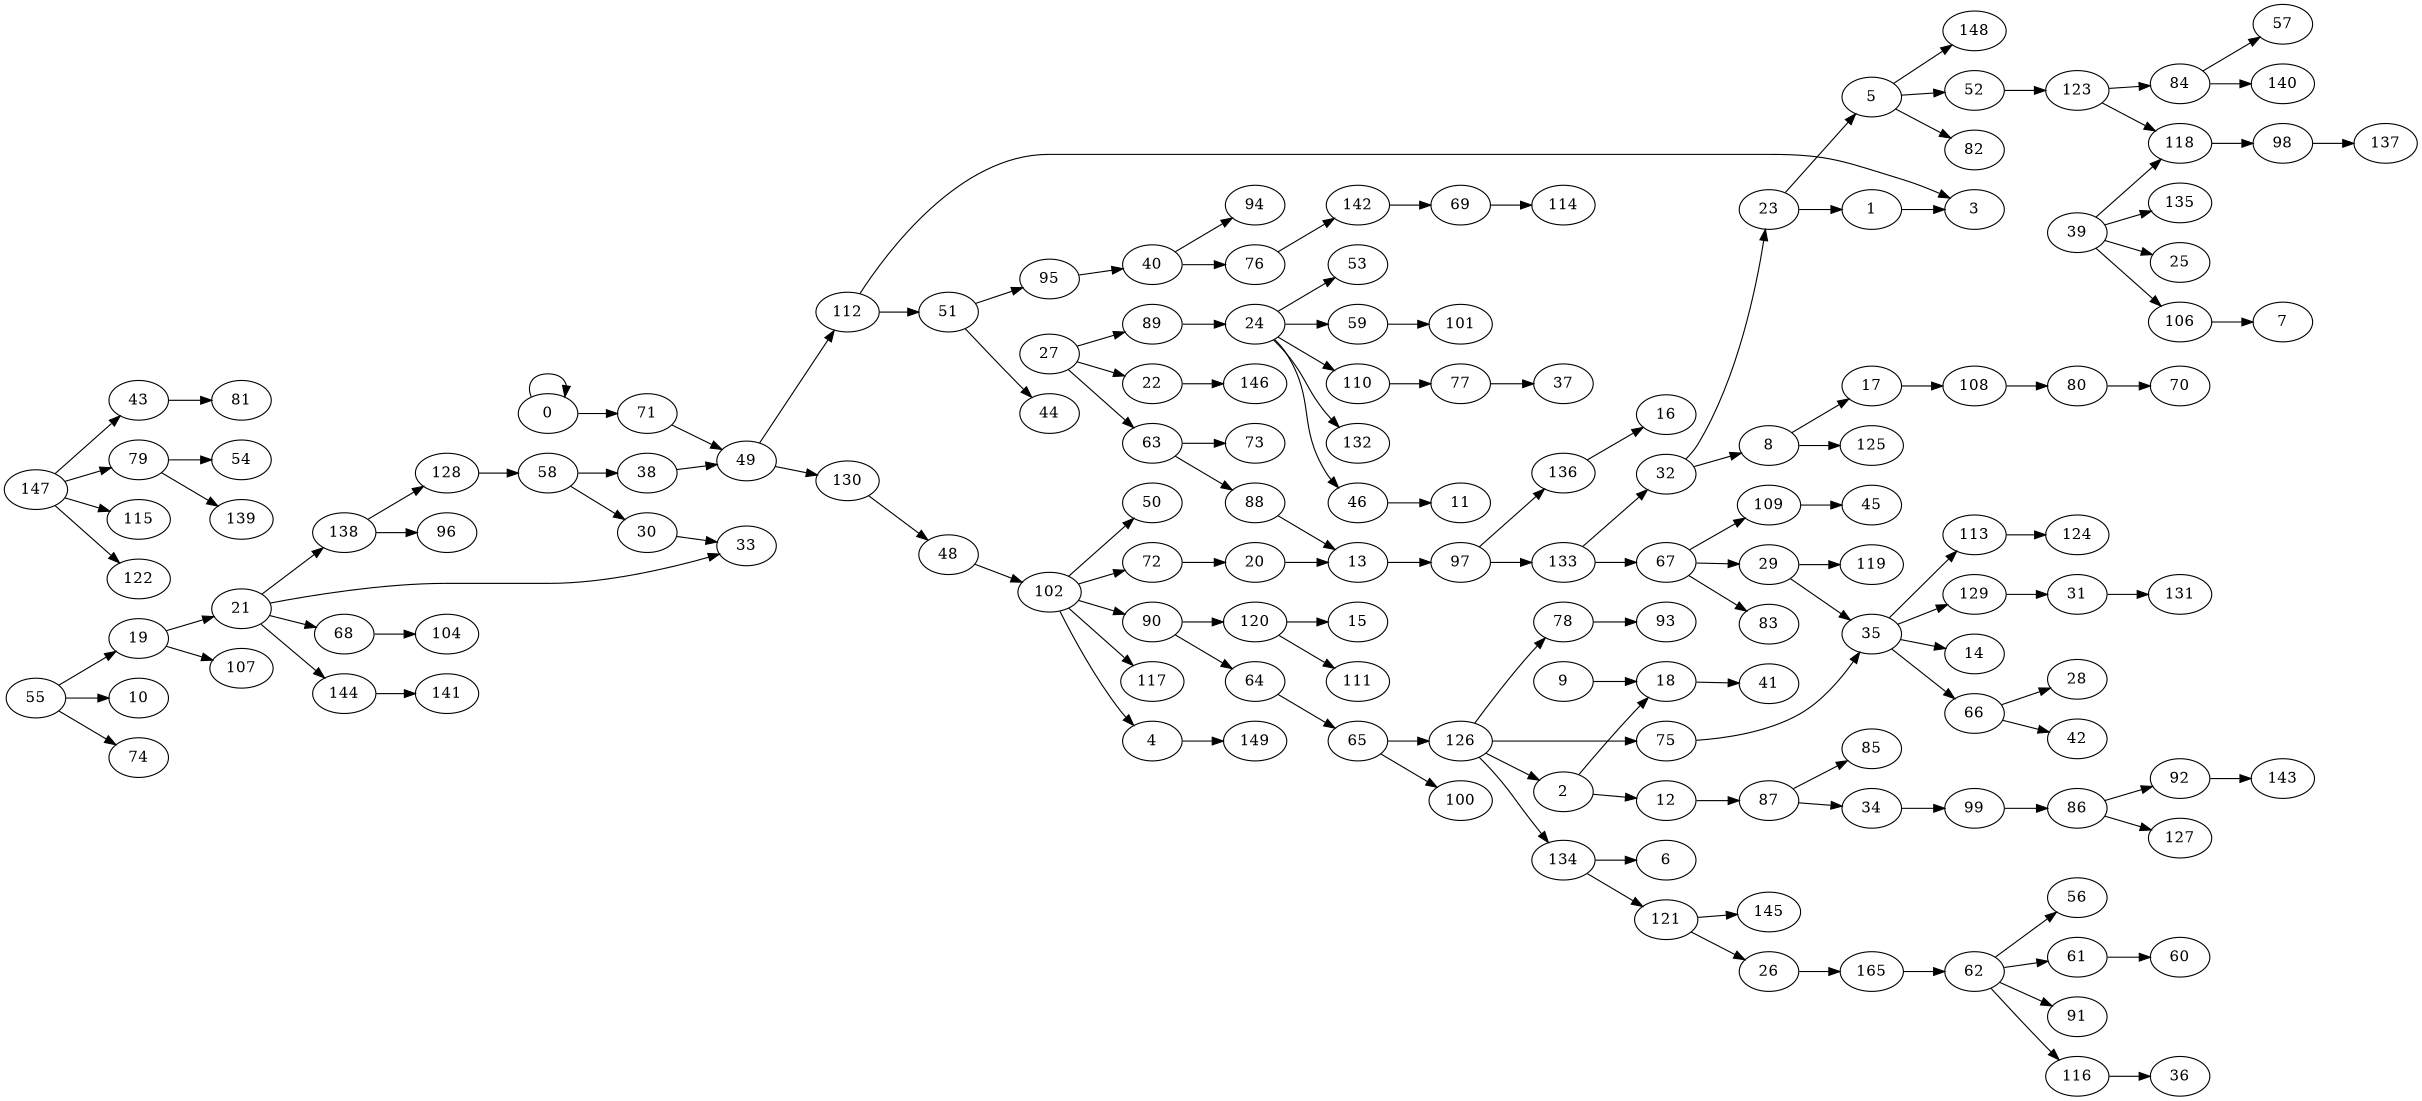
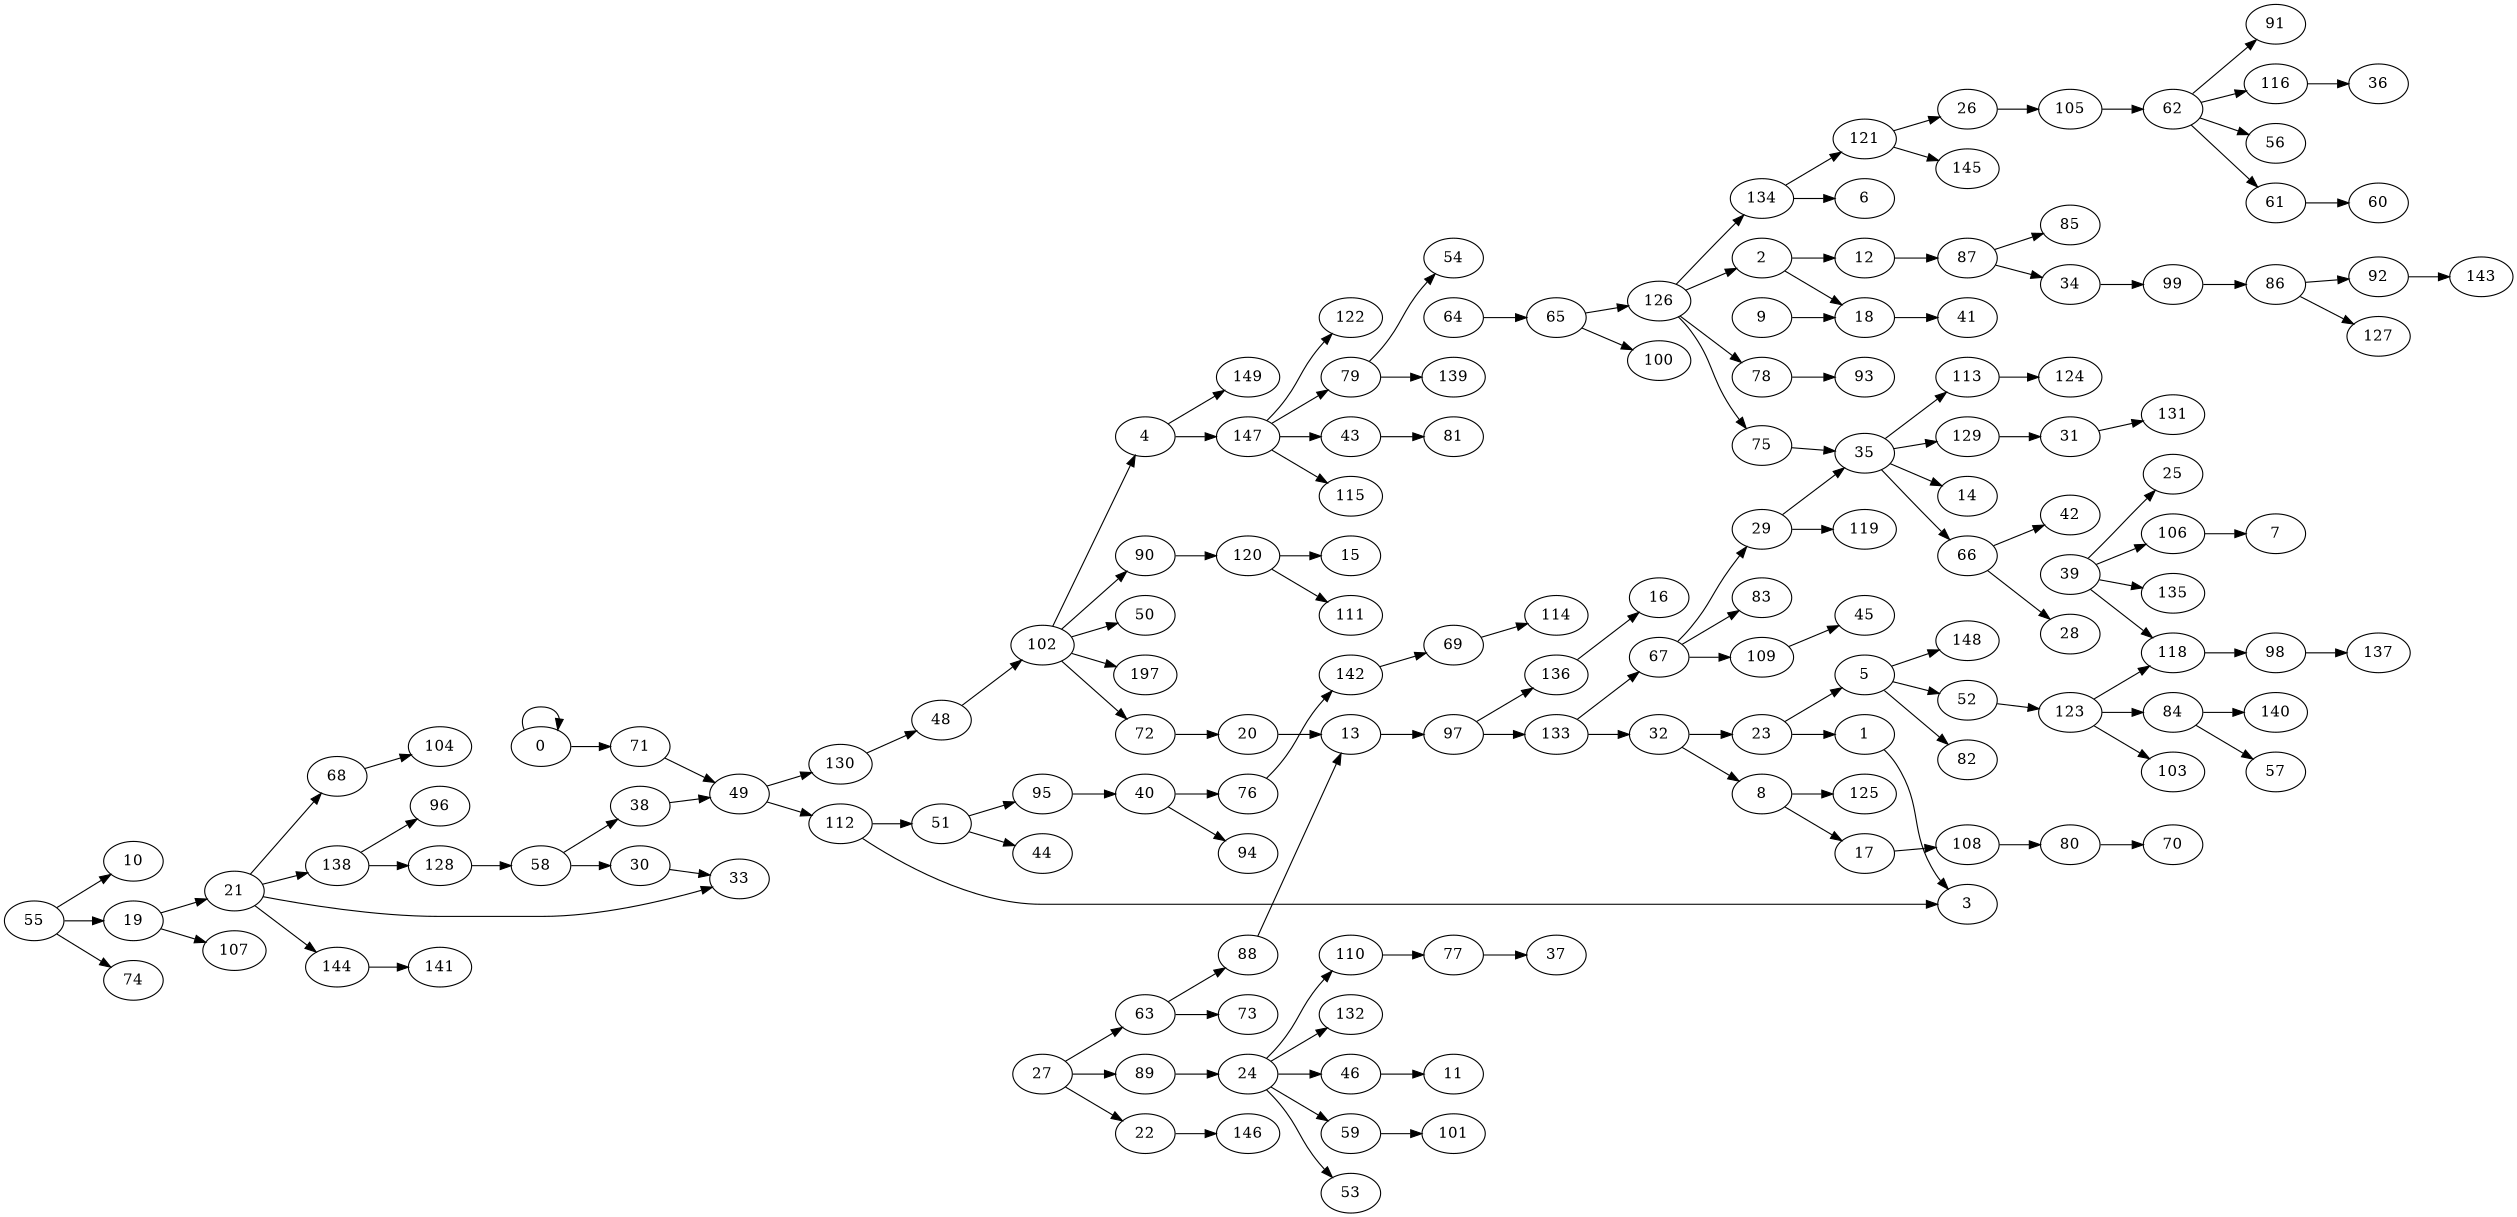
none -> (1190, 437)
(1199, 649) -> none
(1152, 682) -> (1145, 675)
none -> (2173, 772)
(1872, 972) -> (2070, 109)
